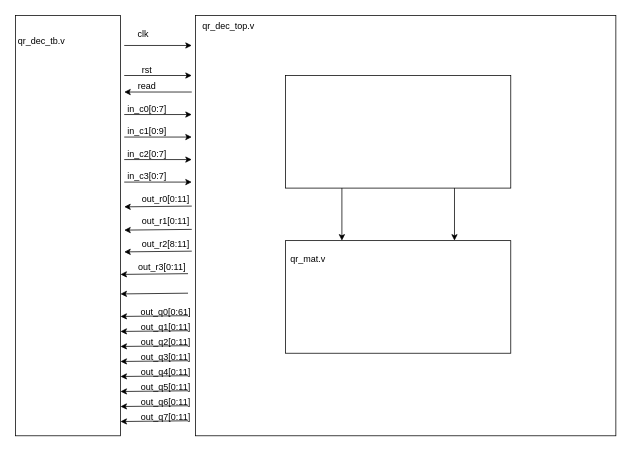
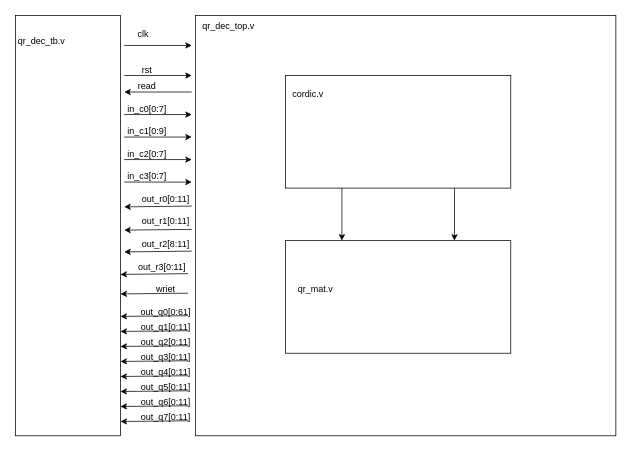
none -> (308, 94)
(308, 259) -> (315, 289)
none -> (165, 289)
